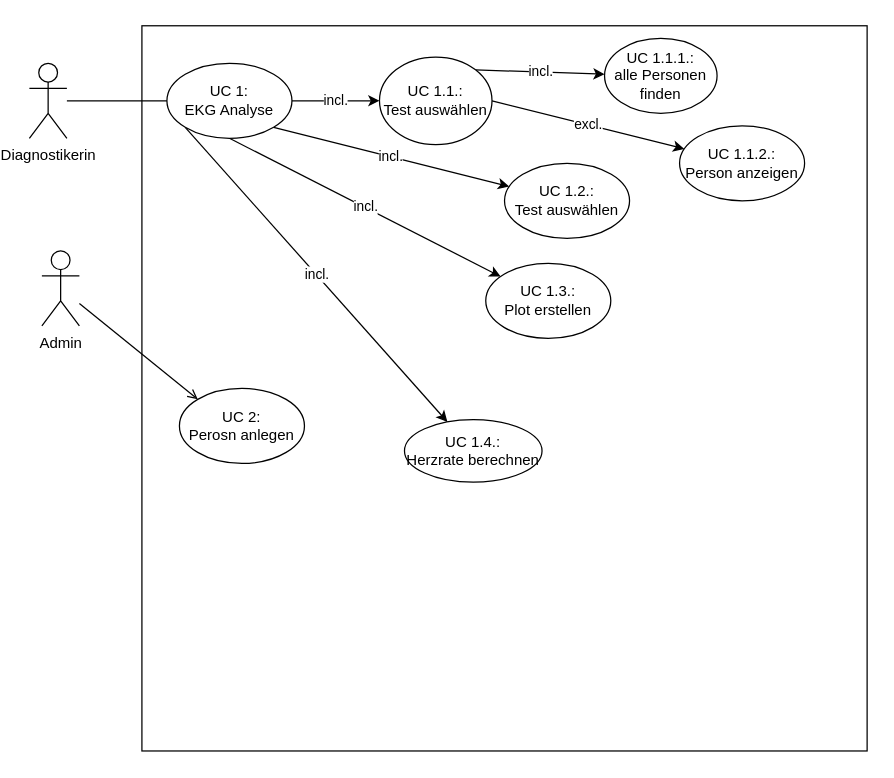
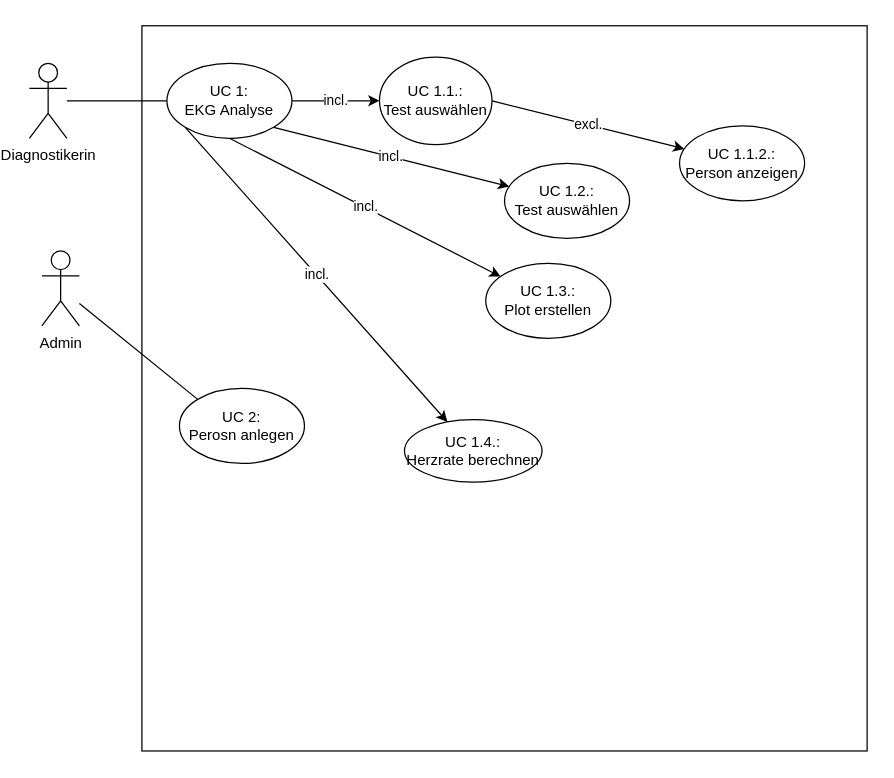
(535, 72) -> none
(661, 76) -> none
(193, 395) -> (194, 396)
